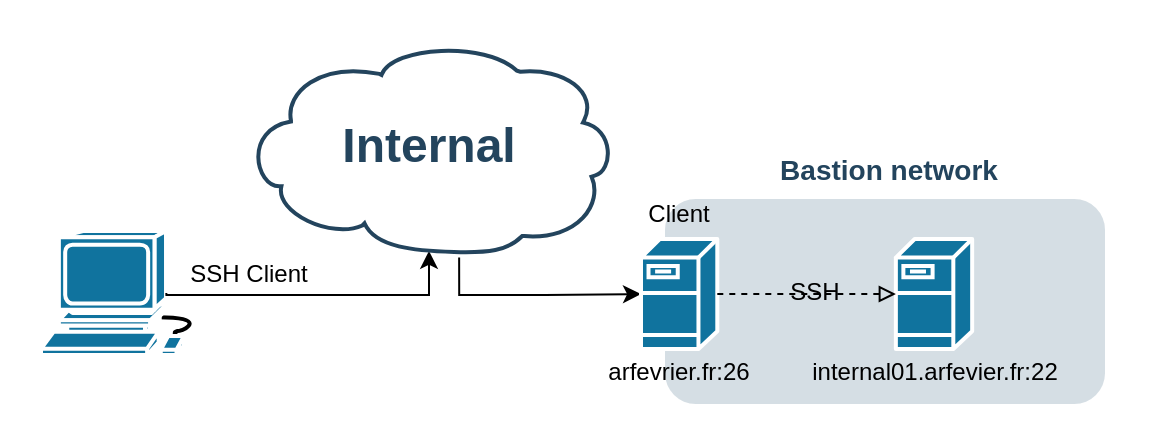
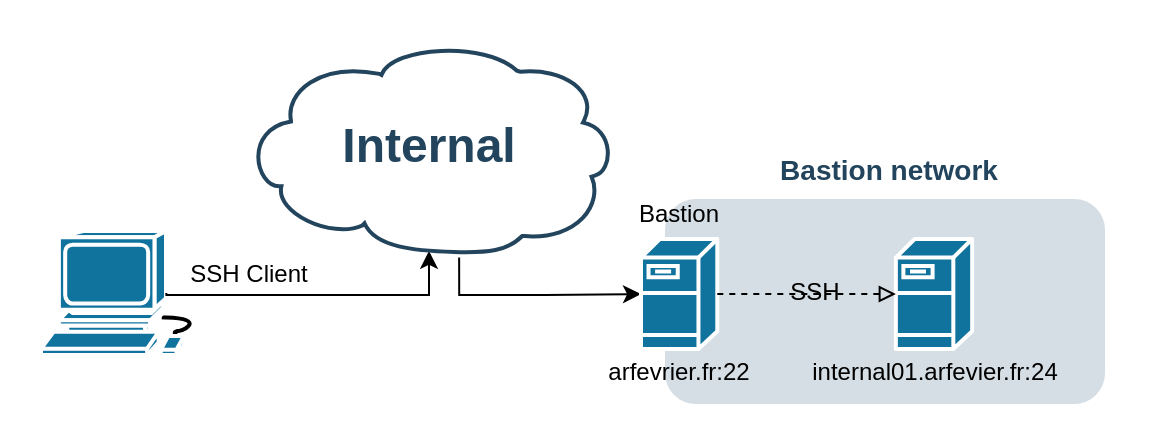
(680, 215) -> (680, 215)
(680, 373) -> (680, 373)
(936, 373) -> (936, 373)
